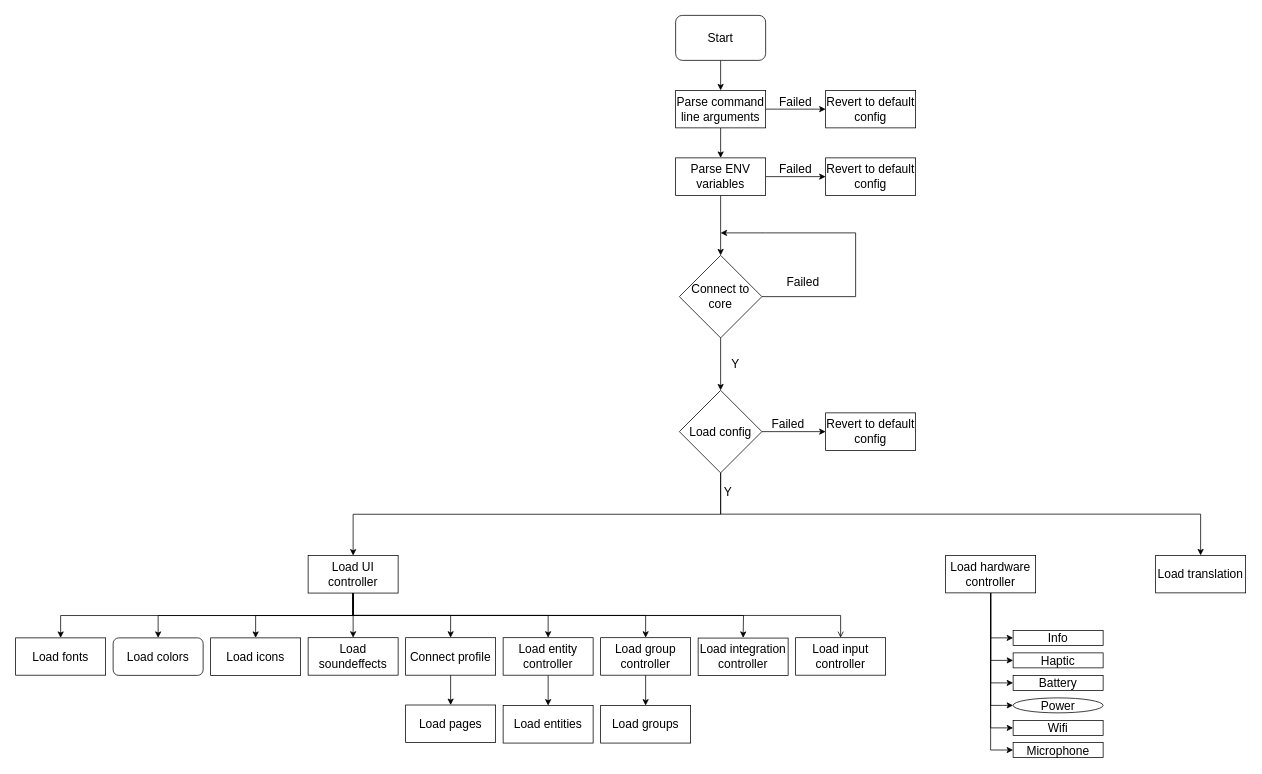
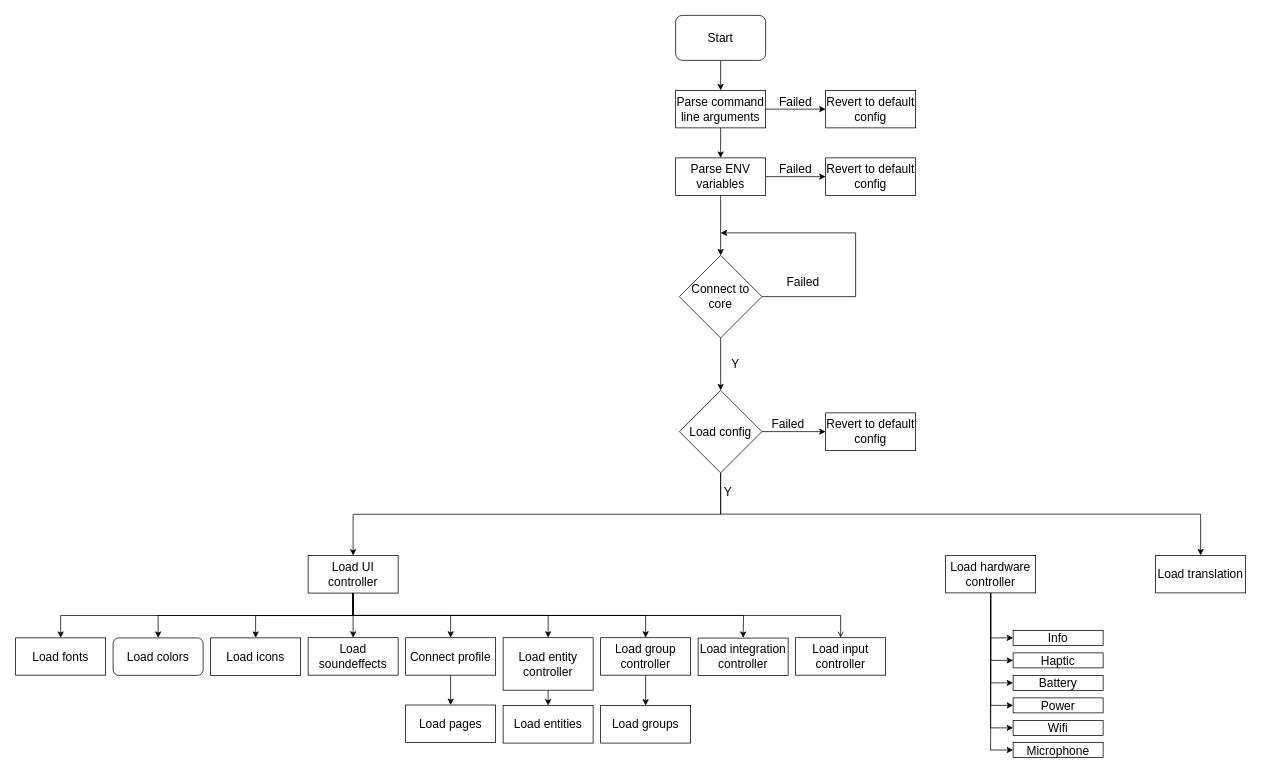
(548, 656) -> (548, 664)
(1058, 705) -> (1058, 705)
